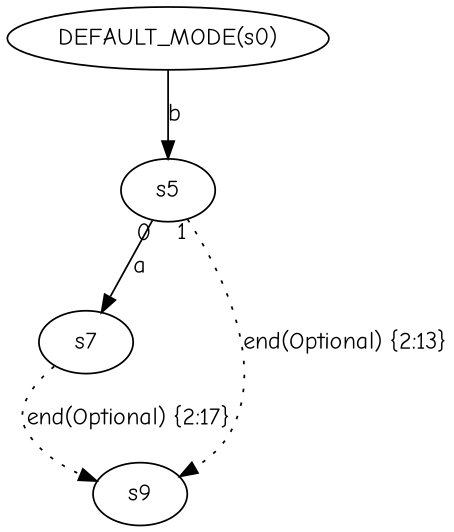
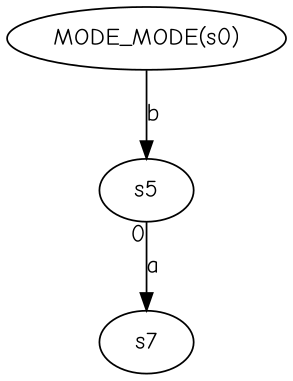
(168, 38) -> (147, 38)
(140, 494) -> none
